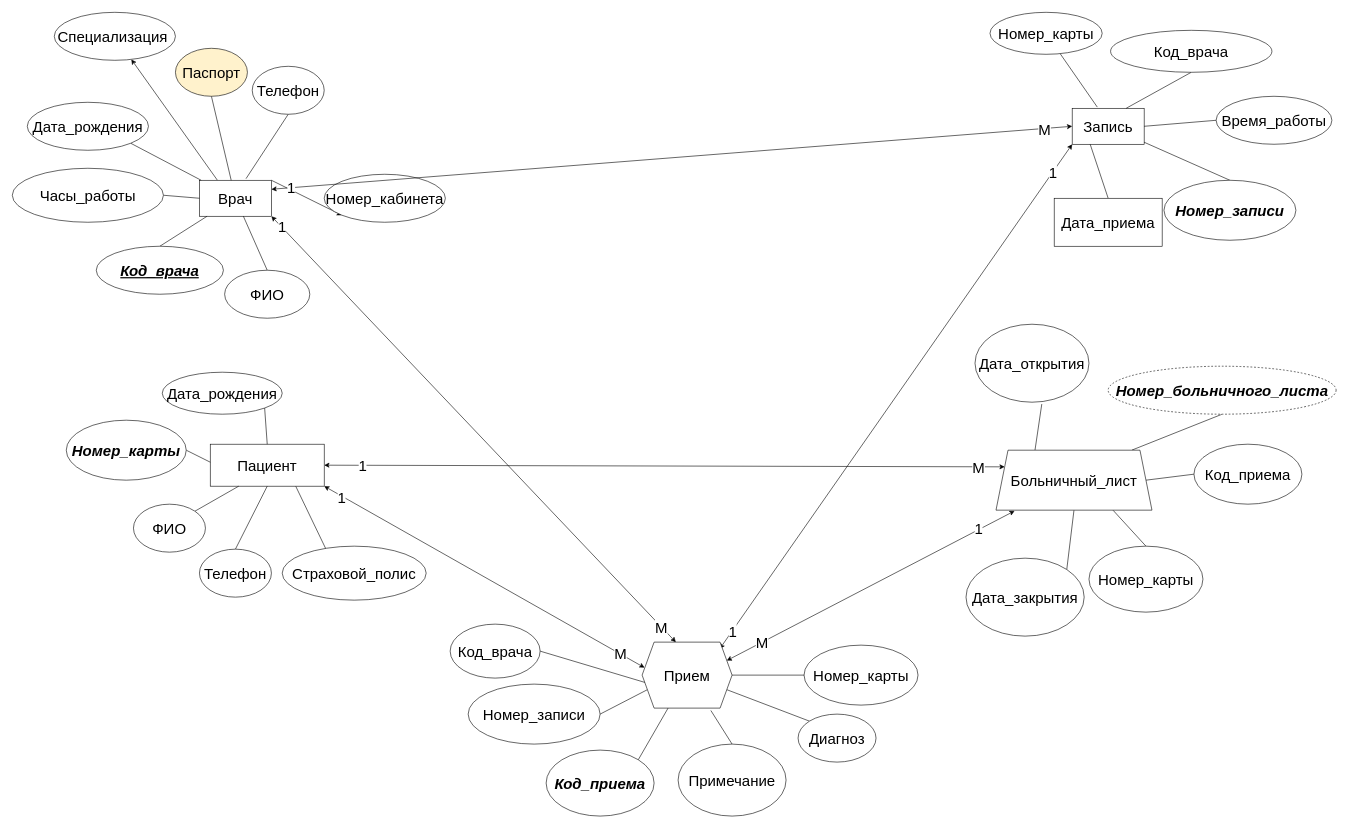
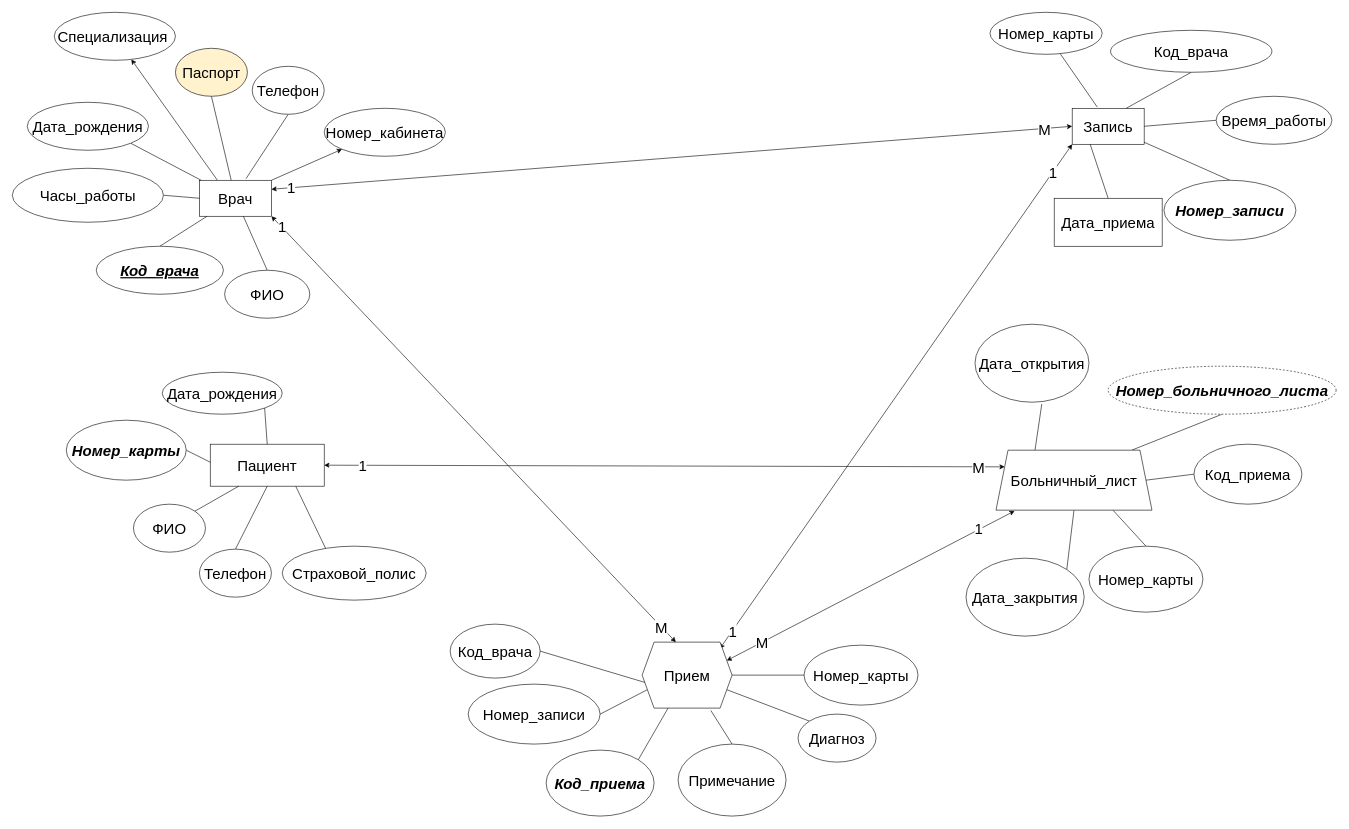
(385, 198) -> (385, 132)
(485, 577) -> none
